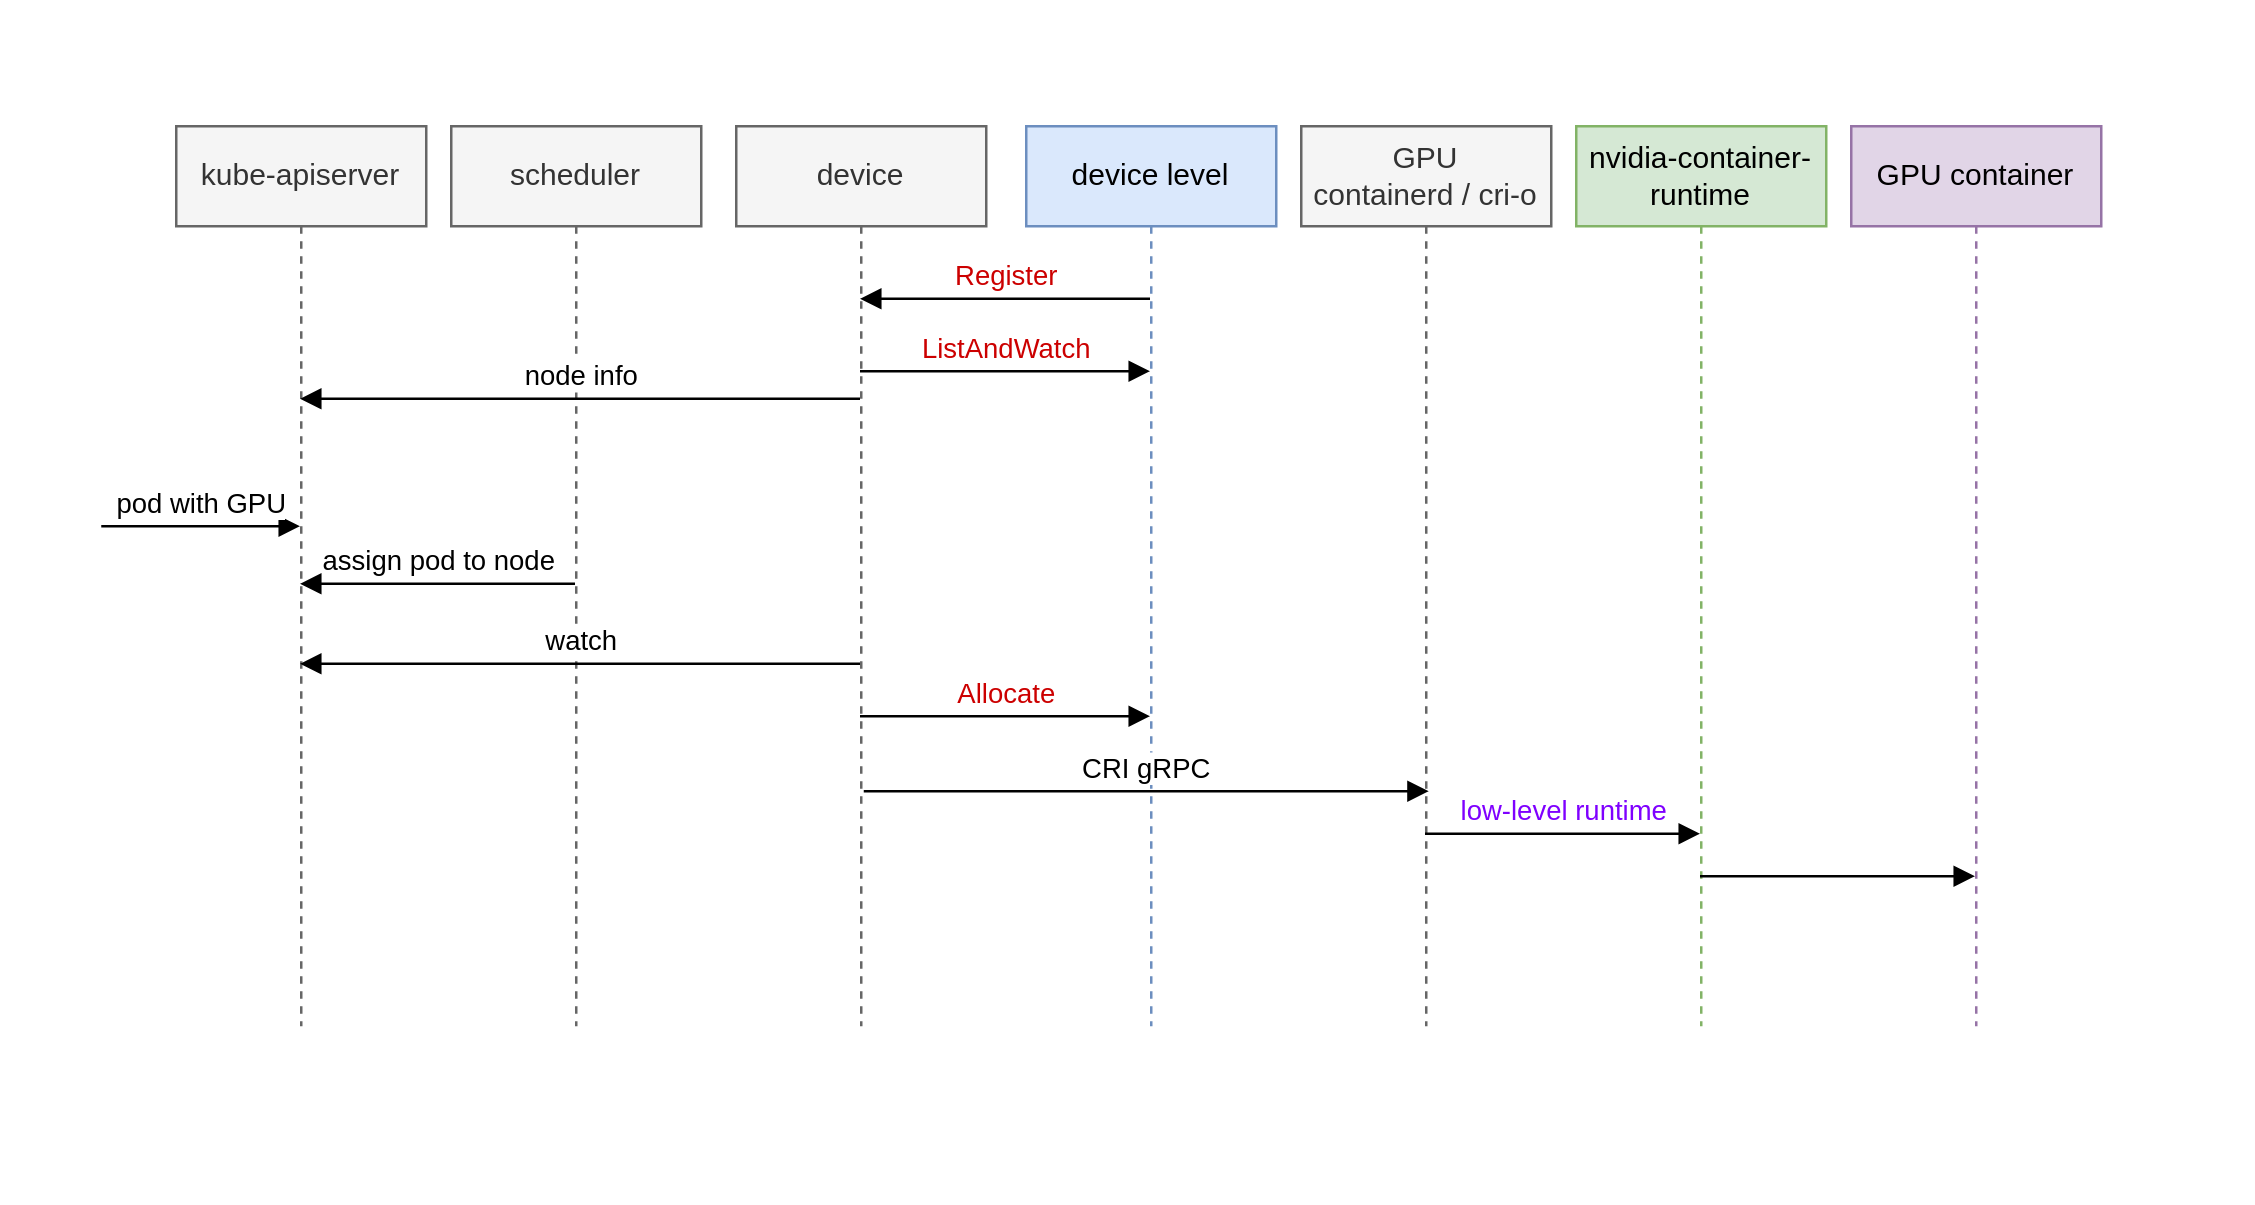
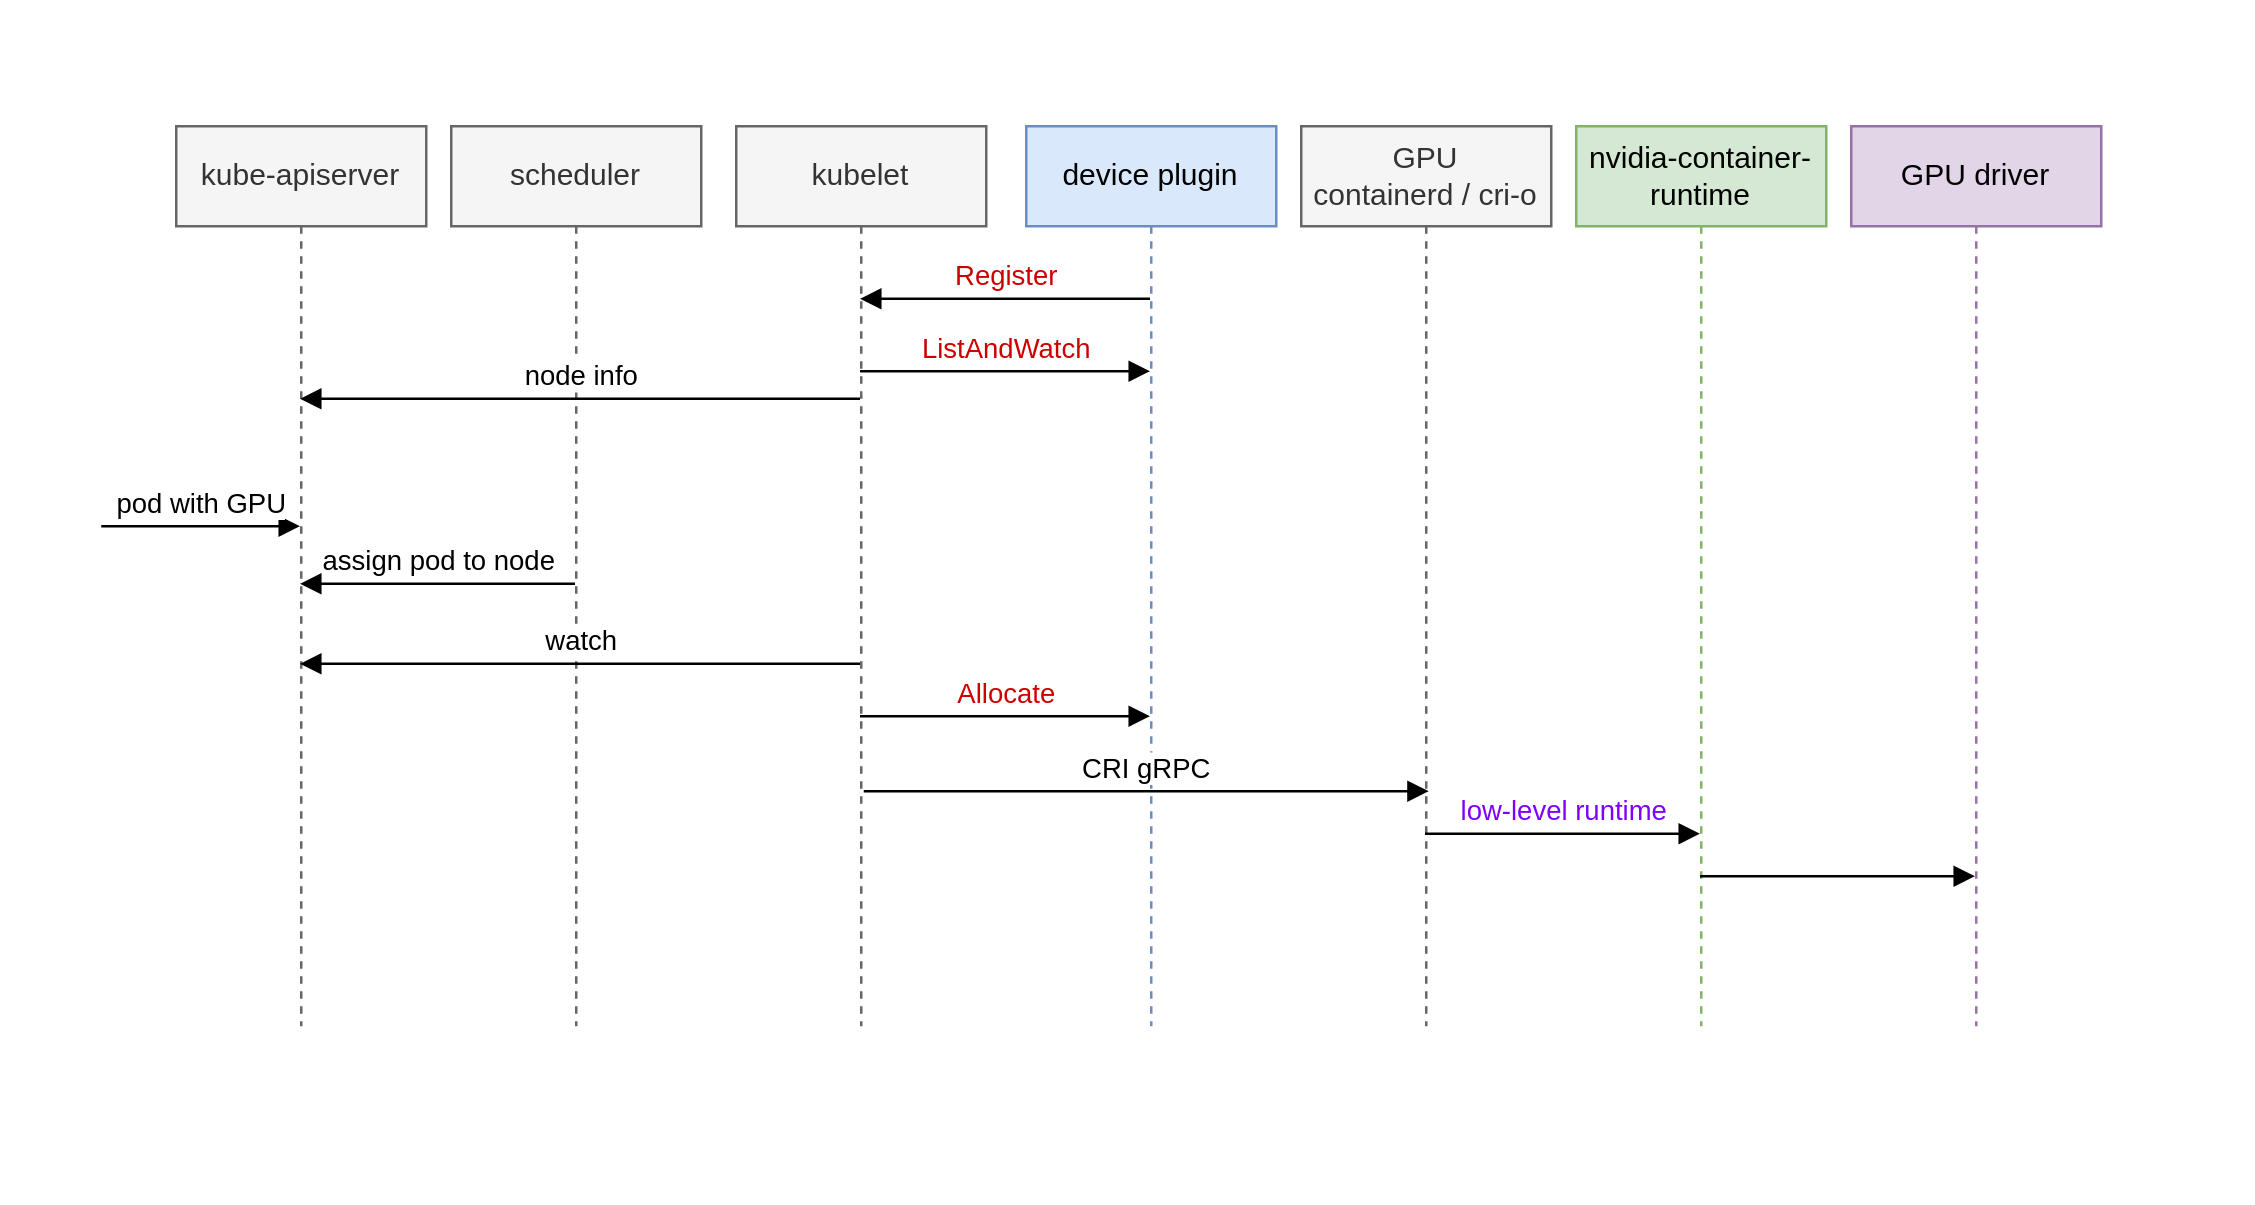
(861, 176) -> (861, 176)
(1151, 176) -> (1151, 176)
(1976, 176) -> (1976, 176)
